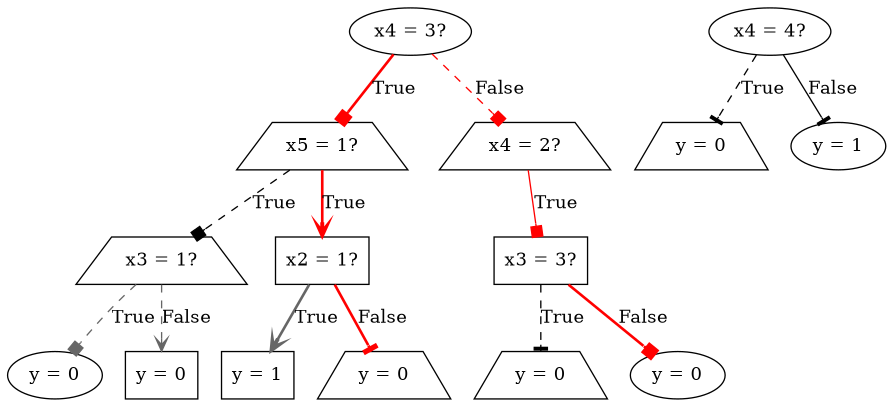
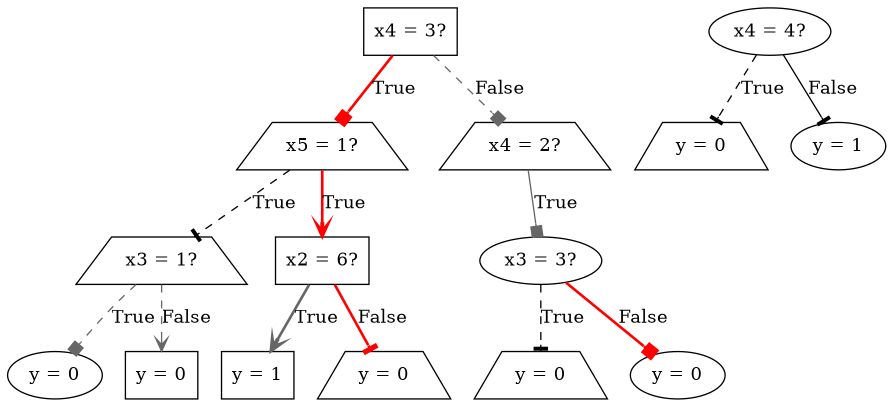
(410, 32) -> (410, 32)
(462, 83) -> (463, 84)
(532, 197) -> (532, 197)
(247, 200) -> (245, 201)
(322, 261) -> (322, 261)
(541, 261) -> (541, 261)
